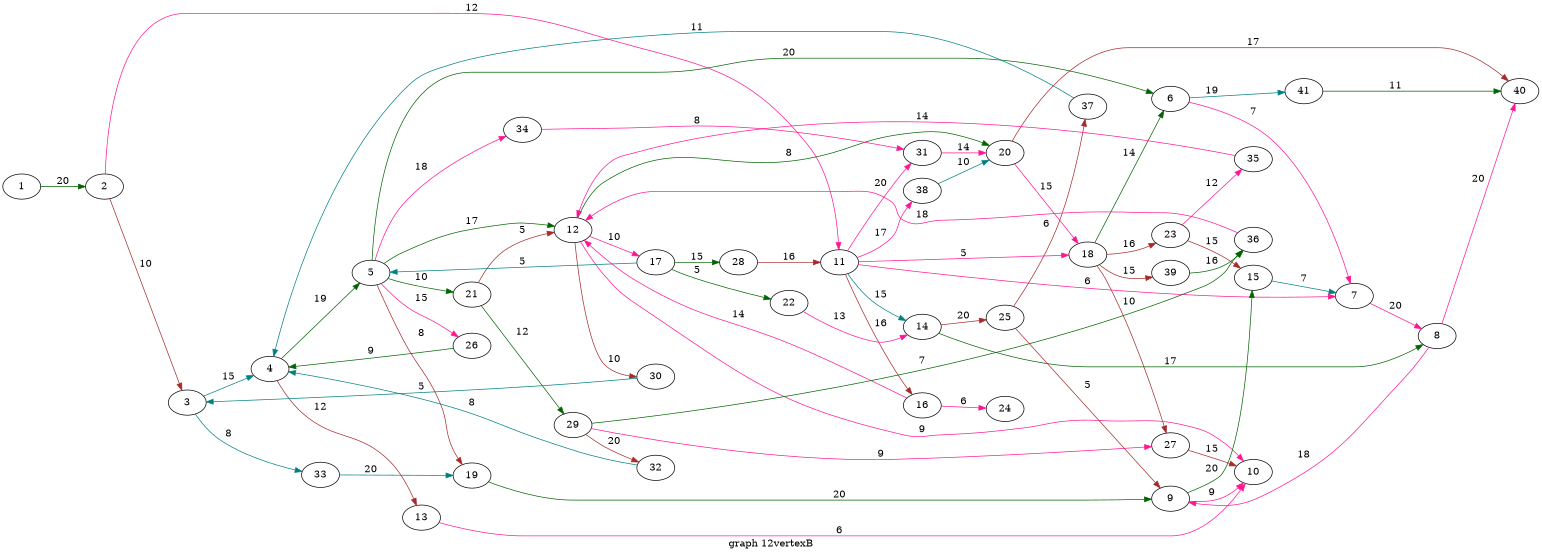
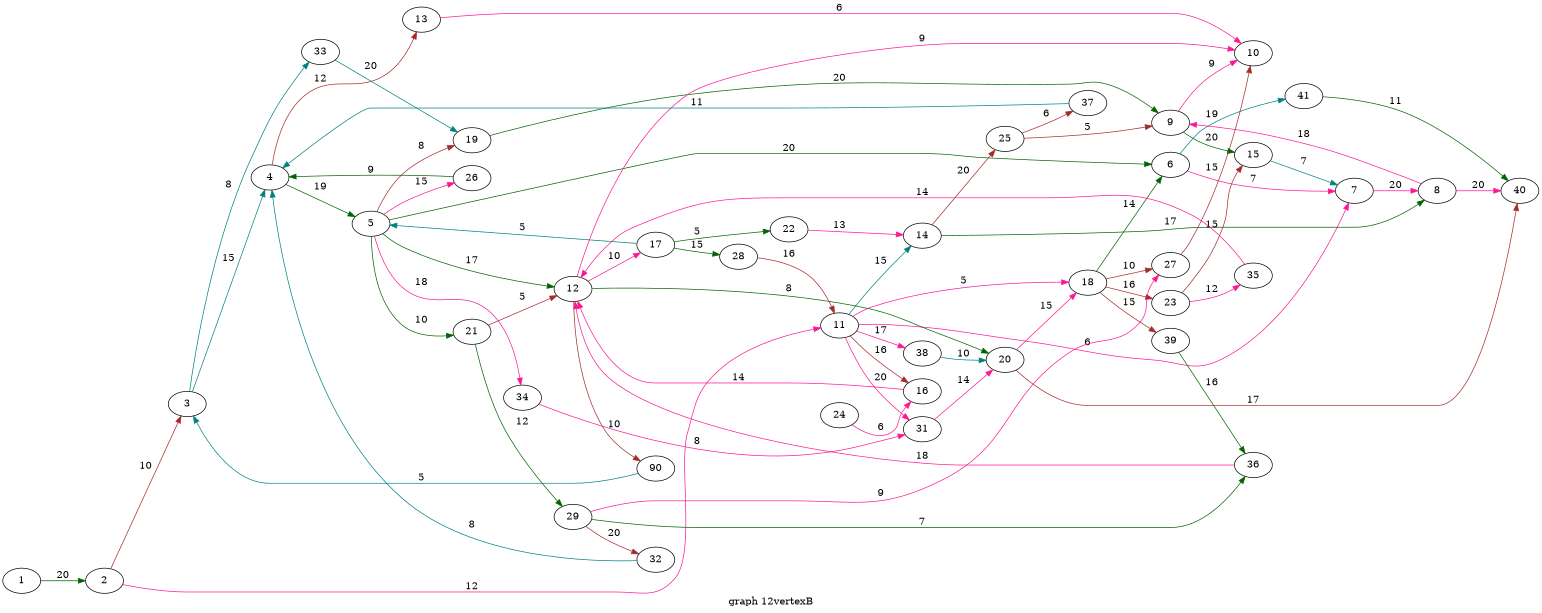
(656, 377) -> (656, 469)
(960, 407) -> (886, 435)
